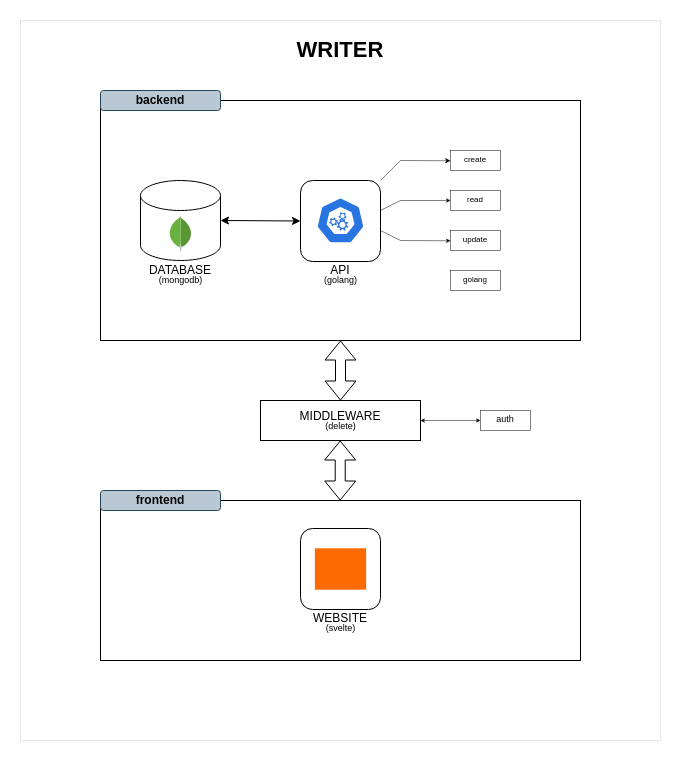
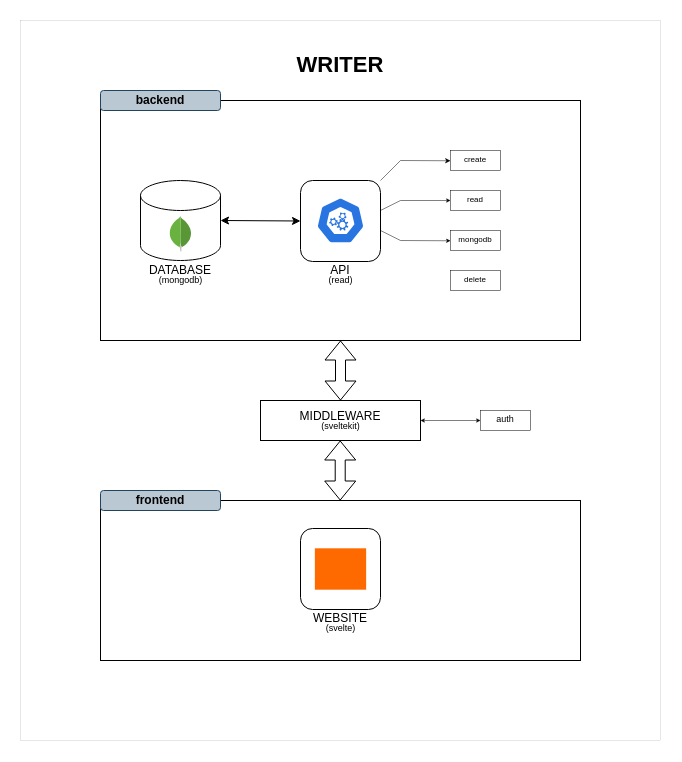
(341, 51) -> (341, 66)
(476, 239) -> (476, 239)
(476, 279) -> (476, 279)
(341, 280) -> (341, 280)
(341, 426) -> (341, 426)
